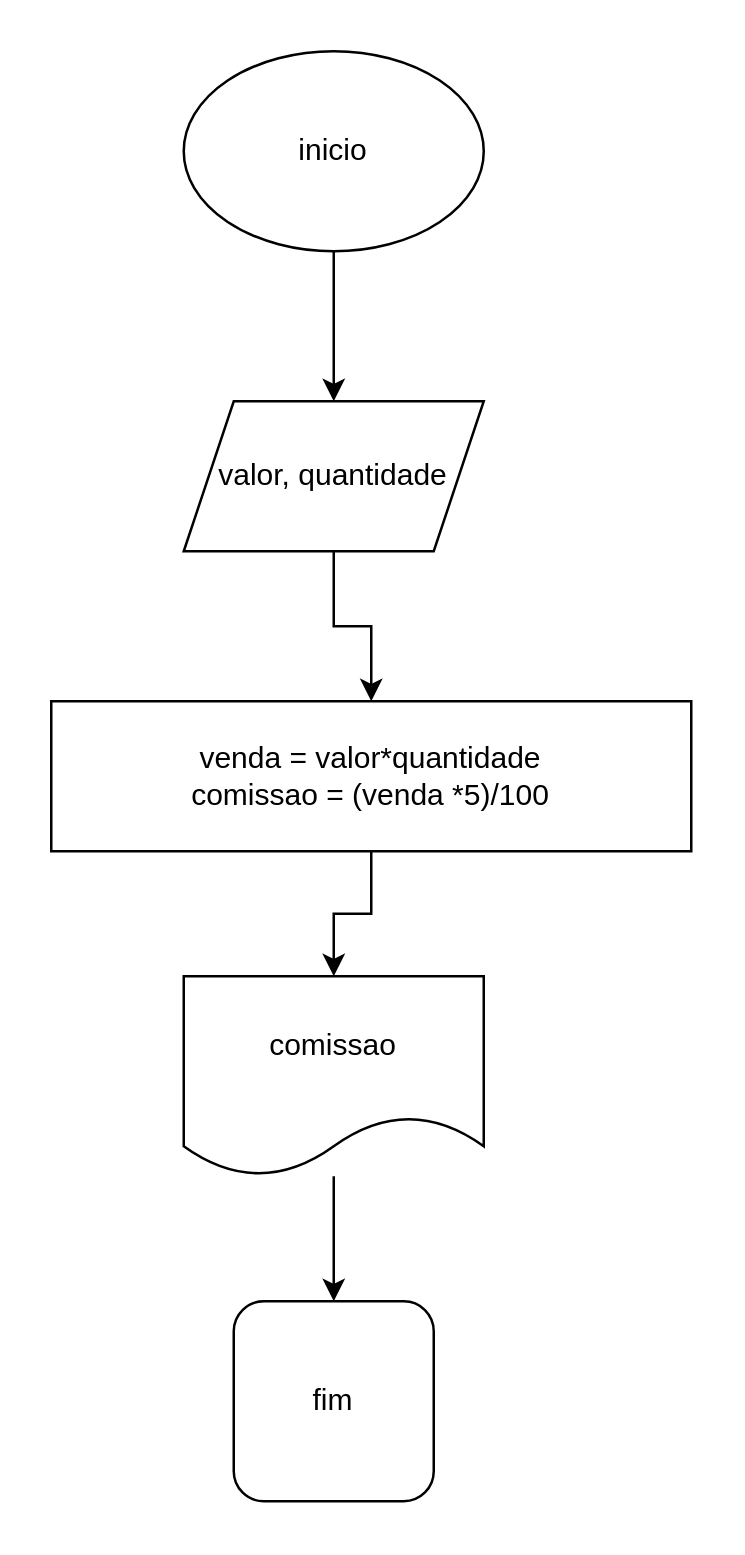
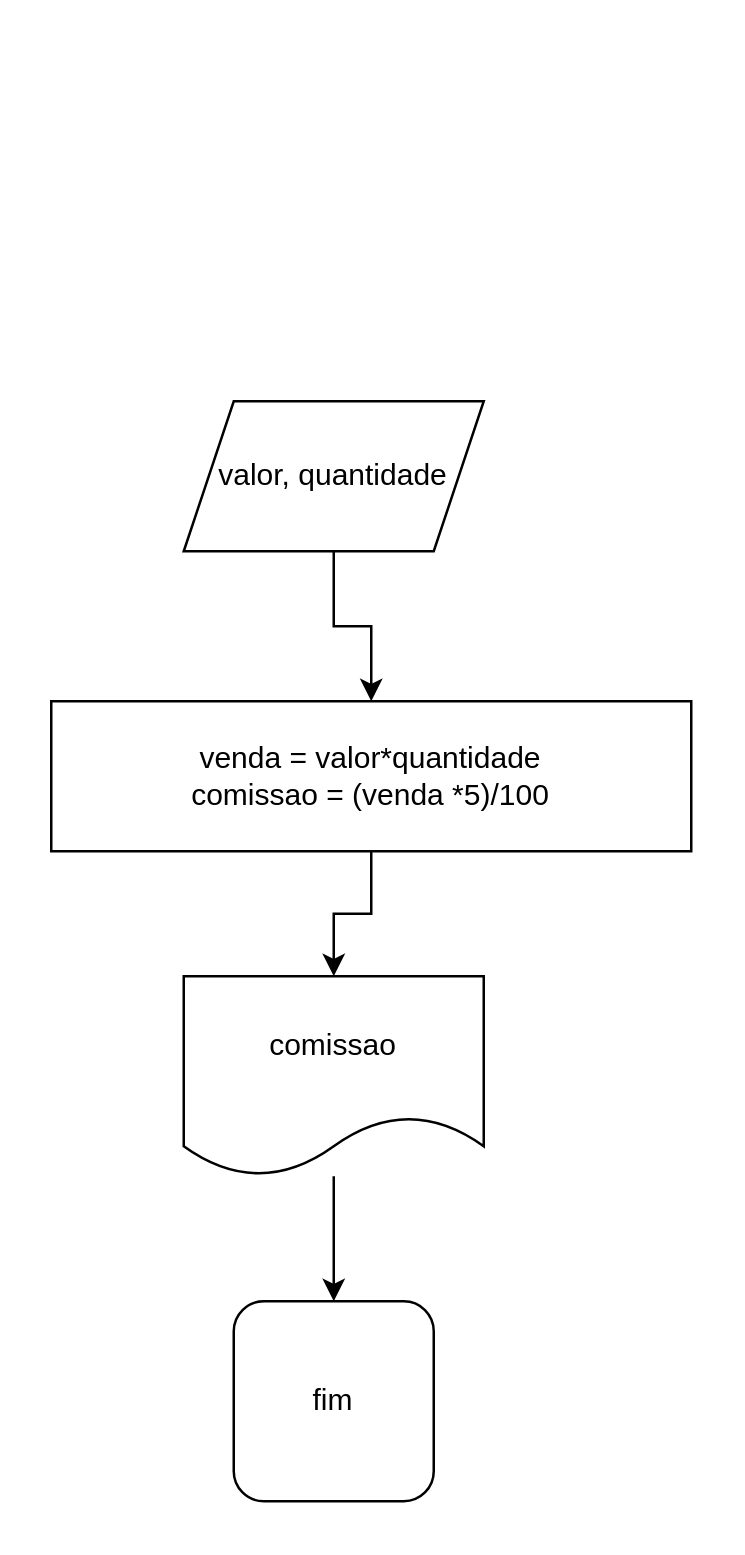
(334, 151) -> none
(334, 318) -> none
